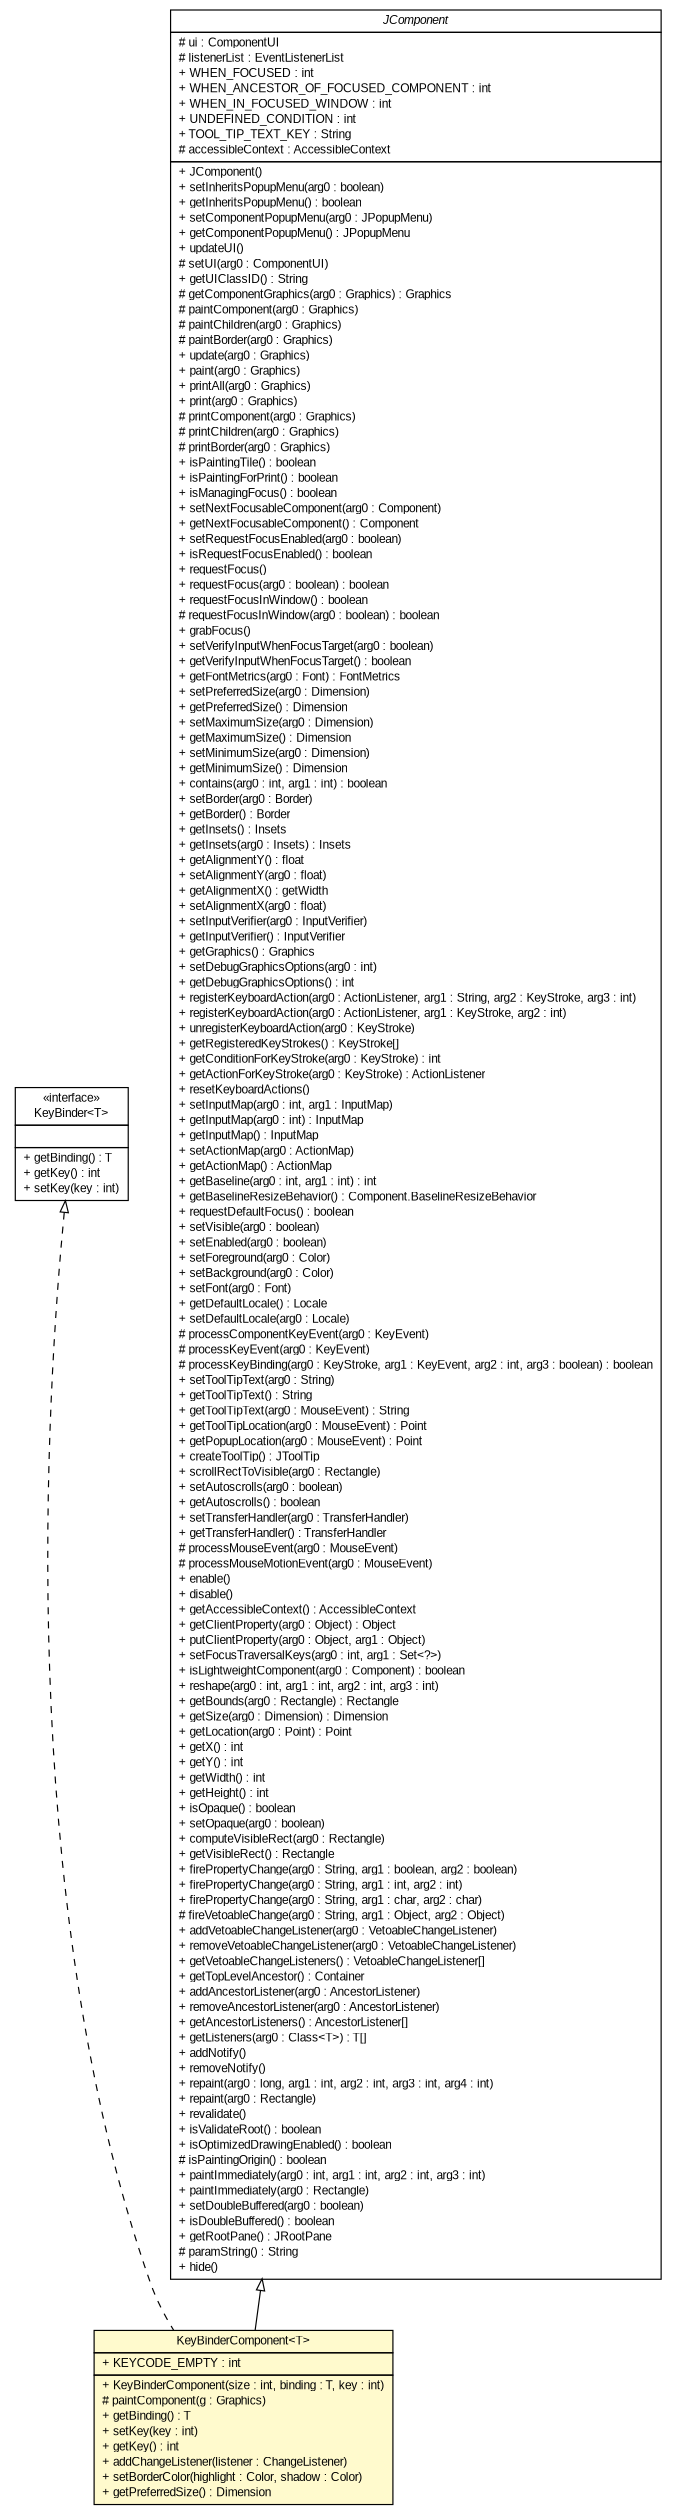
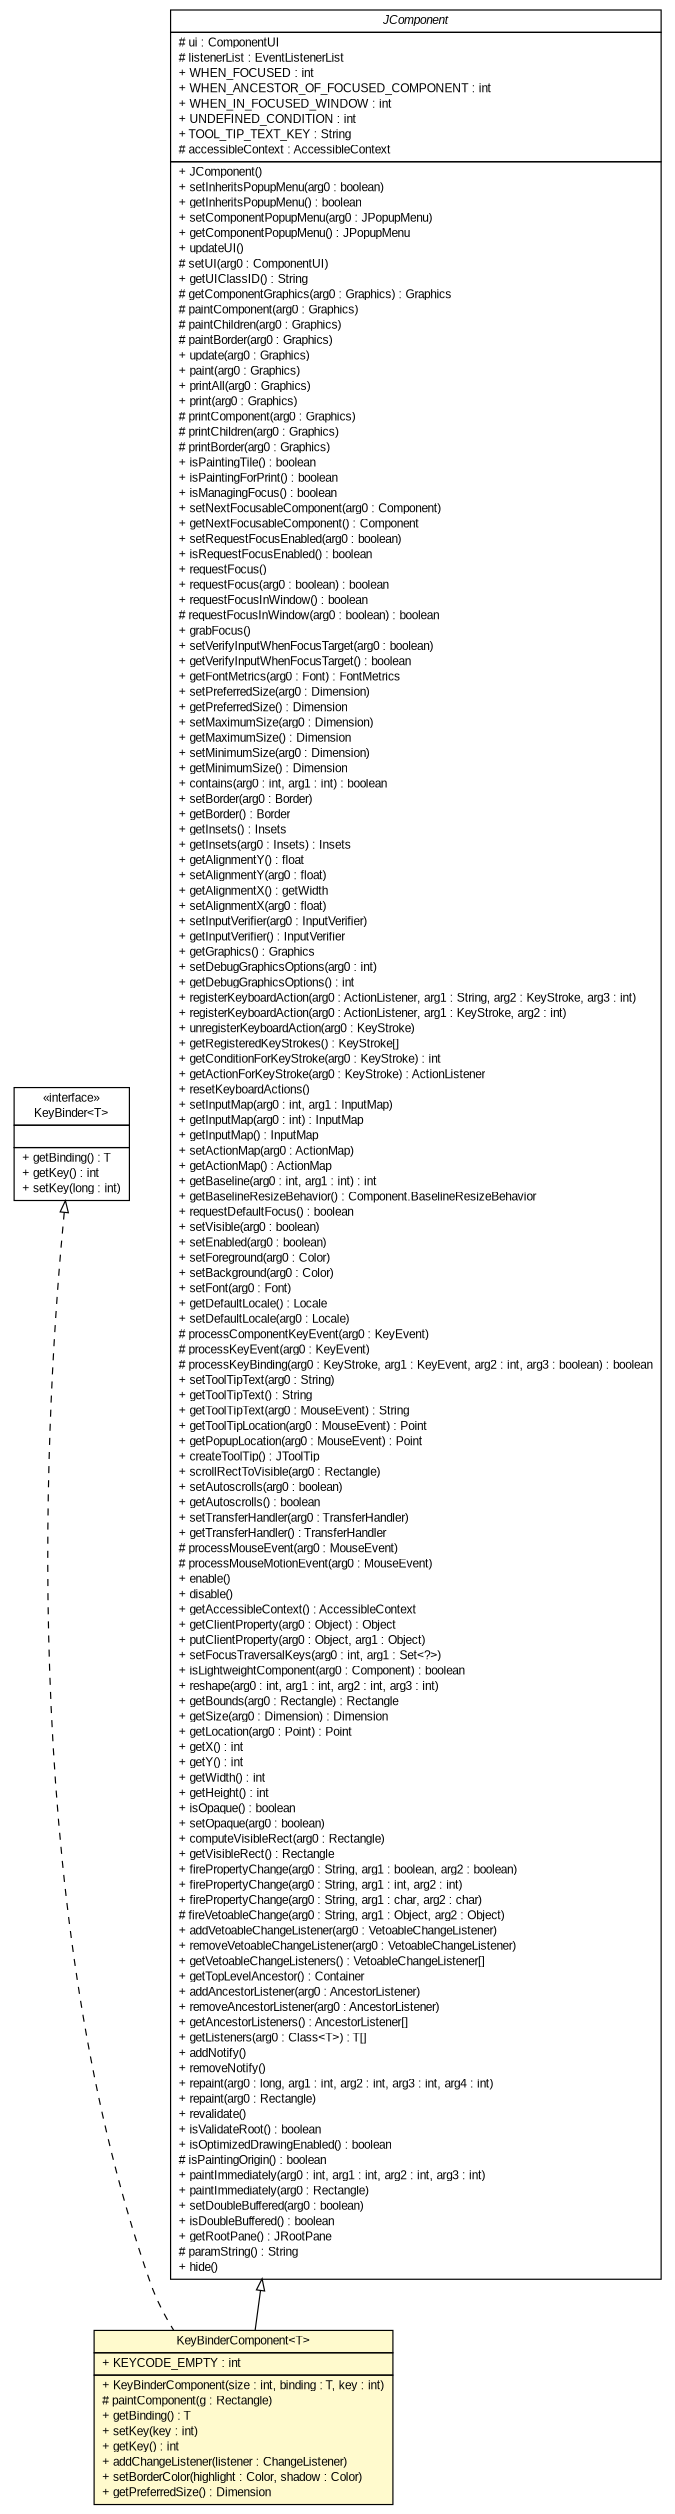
(72, 1189) -> (72, 1189)
(184, 2401) -> (188, 2401)
